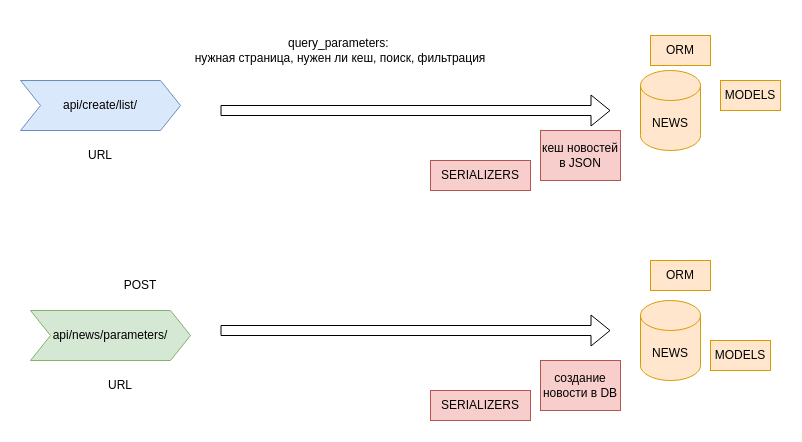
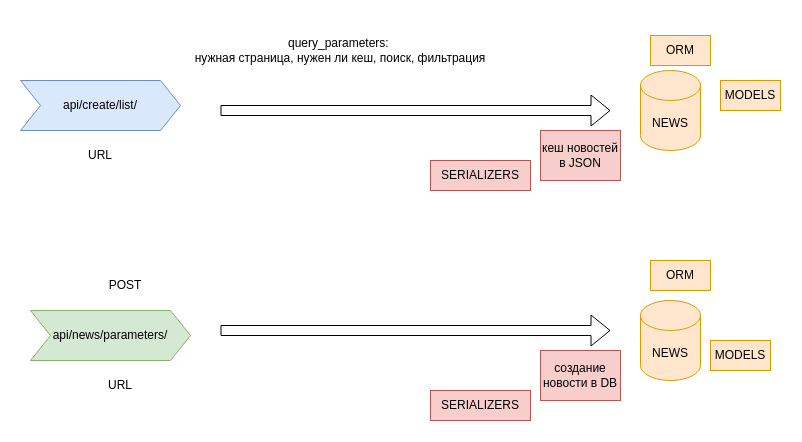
(141, 286) -> (126, 286)
(581, 386) -> (581, 376)
